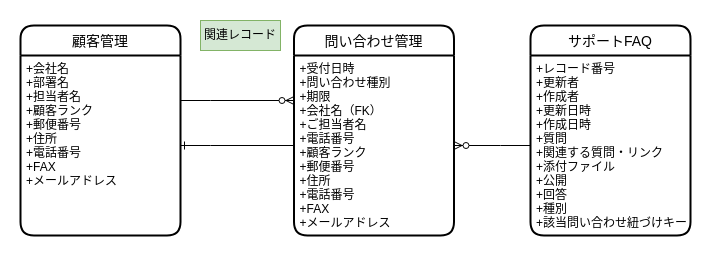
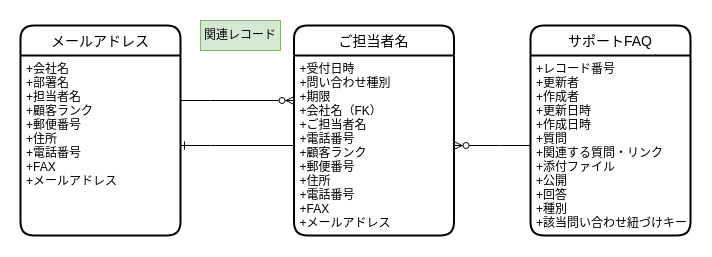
(100, 41) -> (100, 41)
(374, 41) -> (374, 41)
